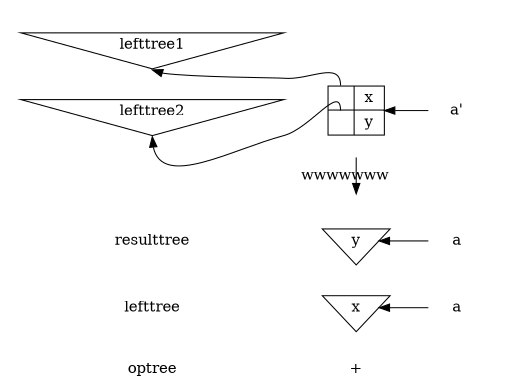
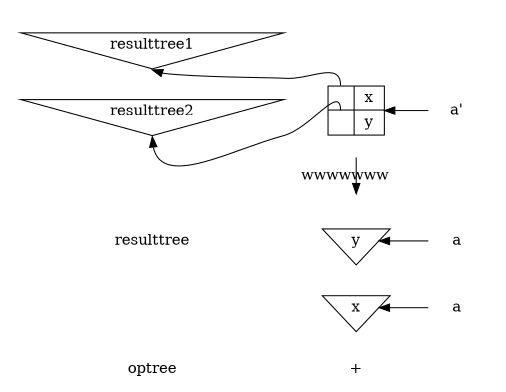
(152, 45) -> (152, 45)
(152, 112) -> (152, 112)
(152, 308) -> none
